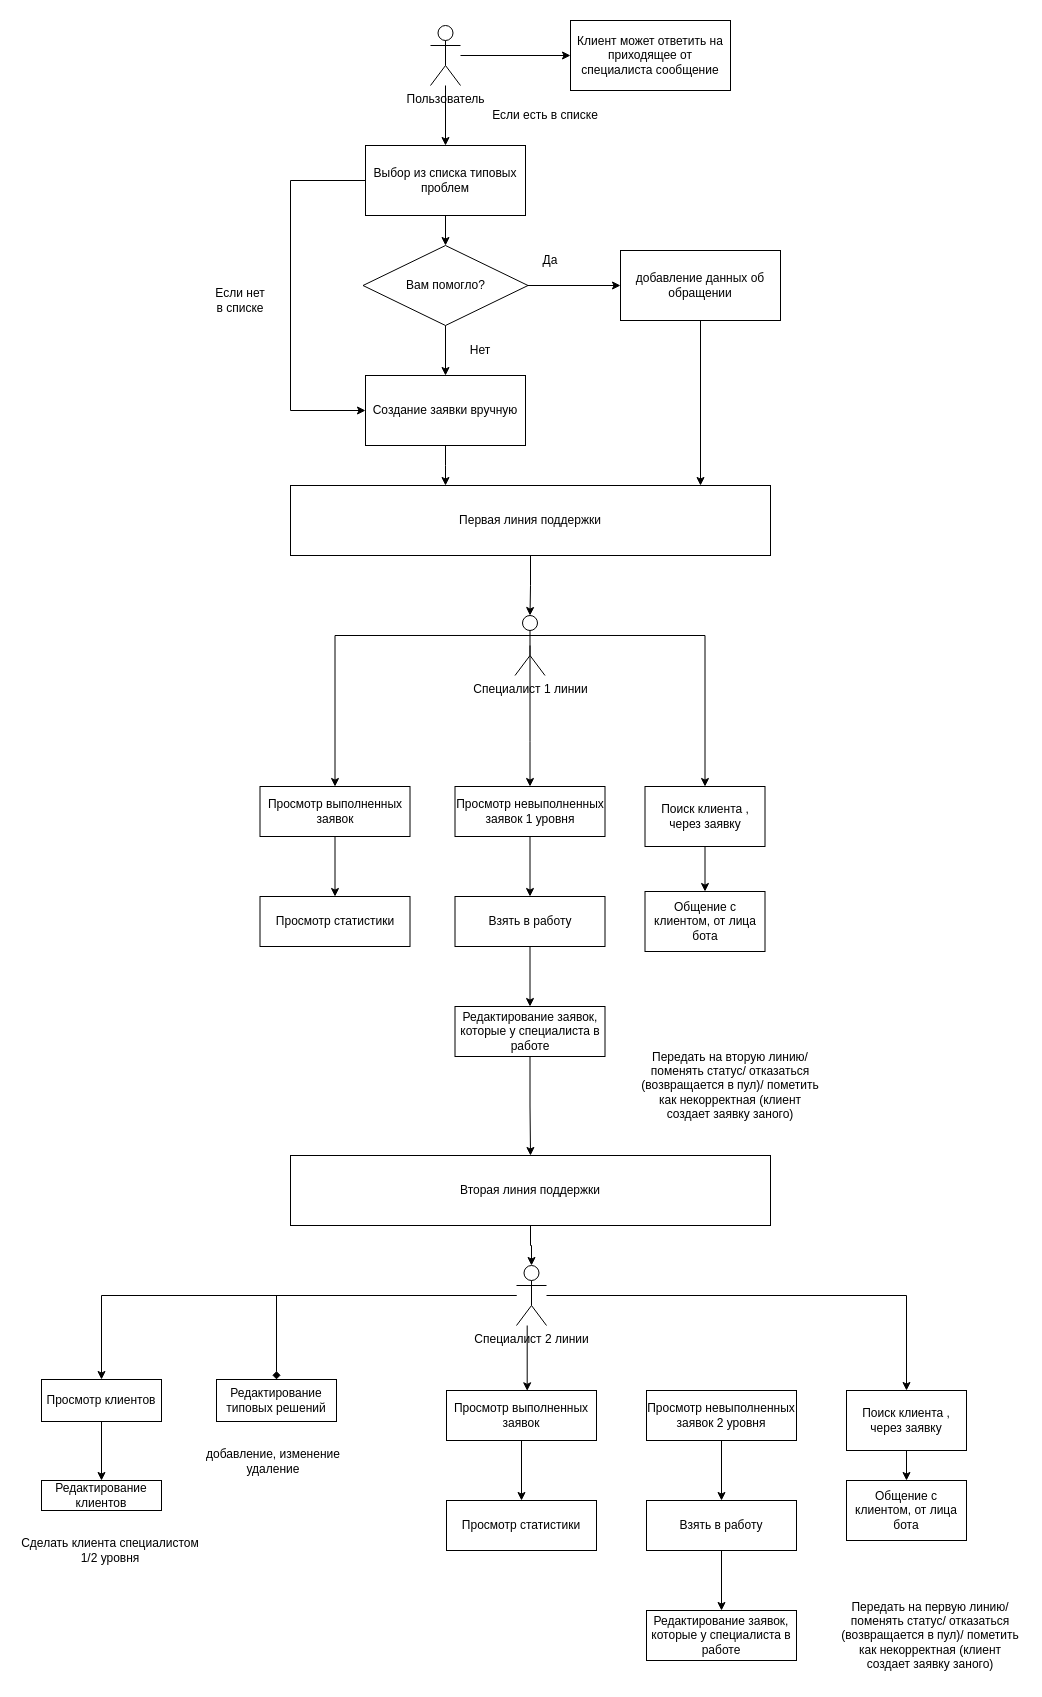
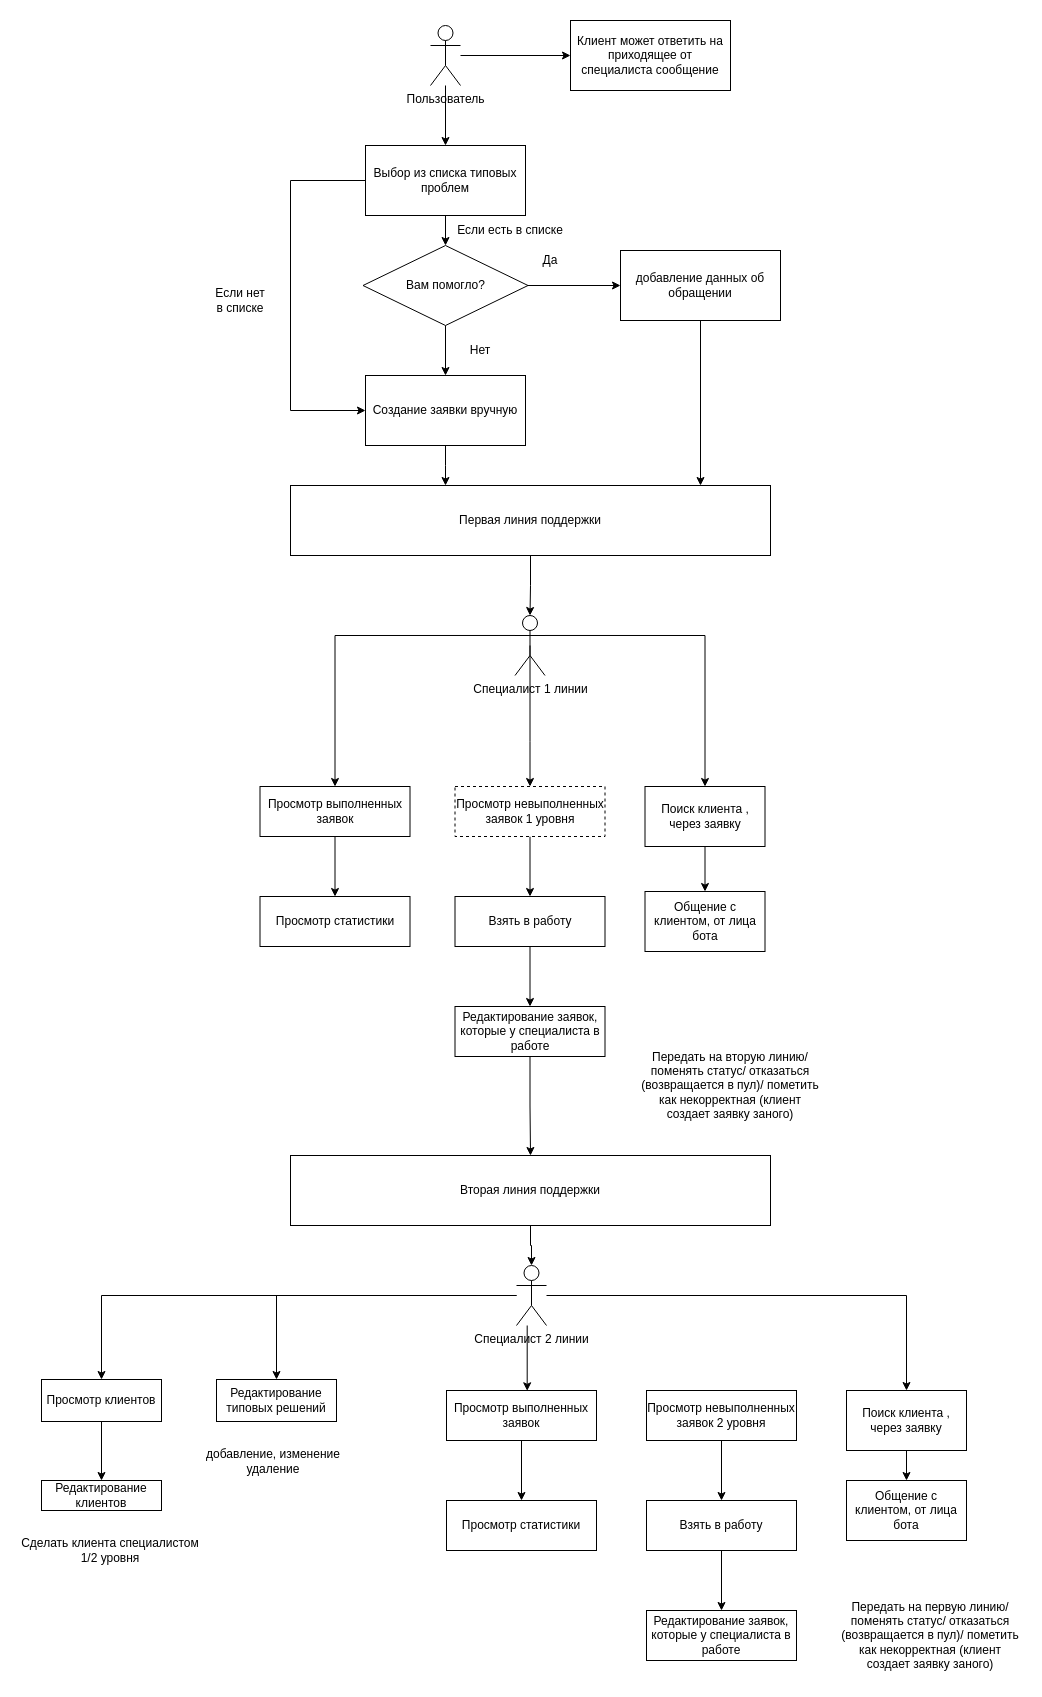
(546, 116) -> (511, 231)
(530, 812) -> (530, 812)
(277, 1371) -> (277, 1371)
